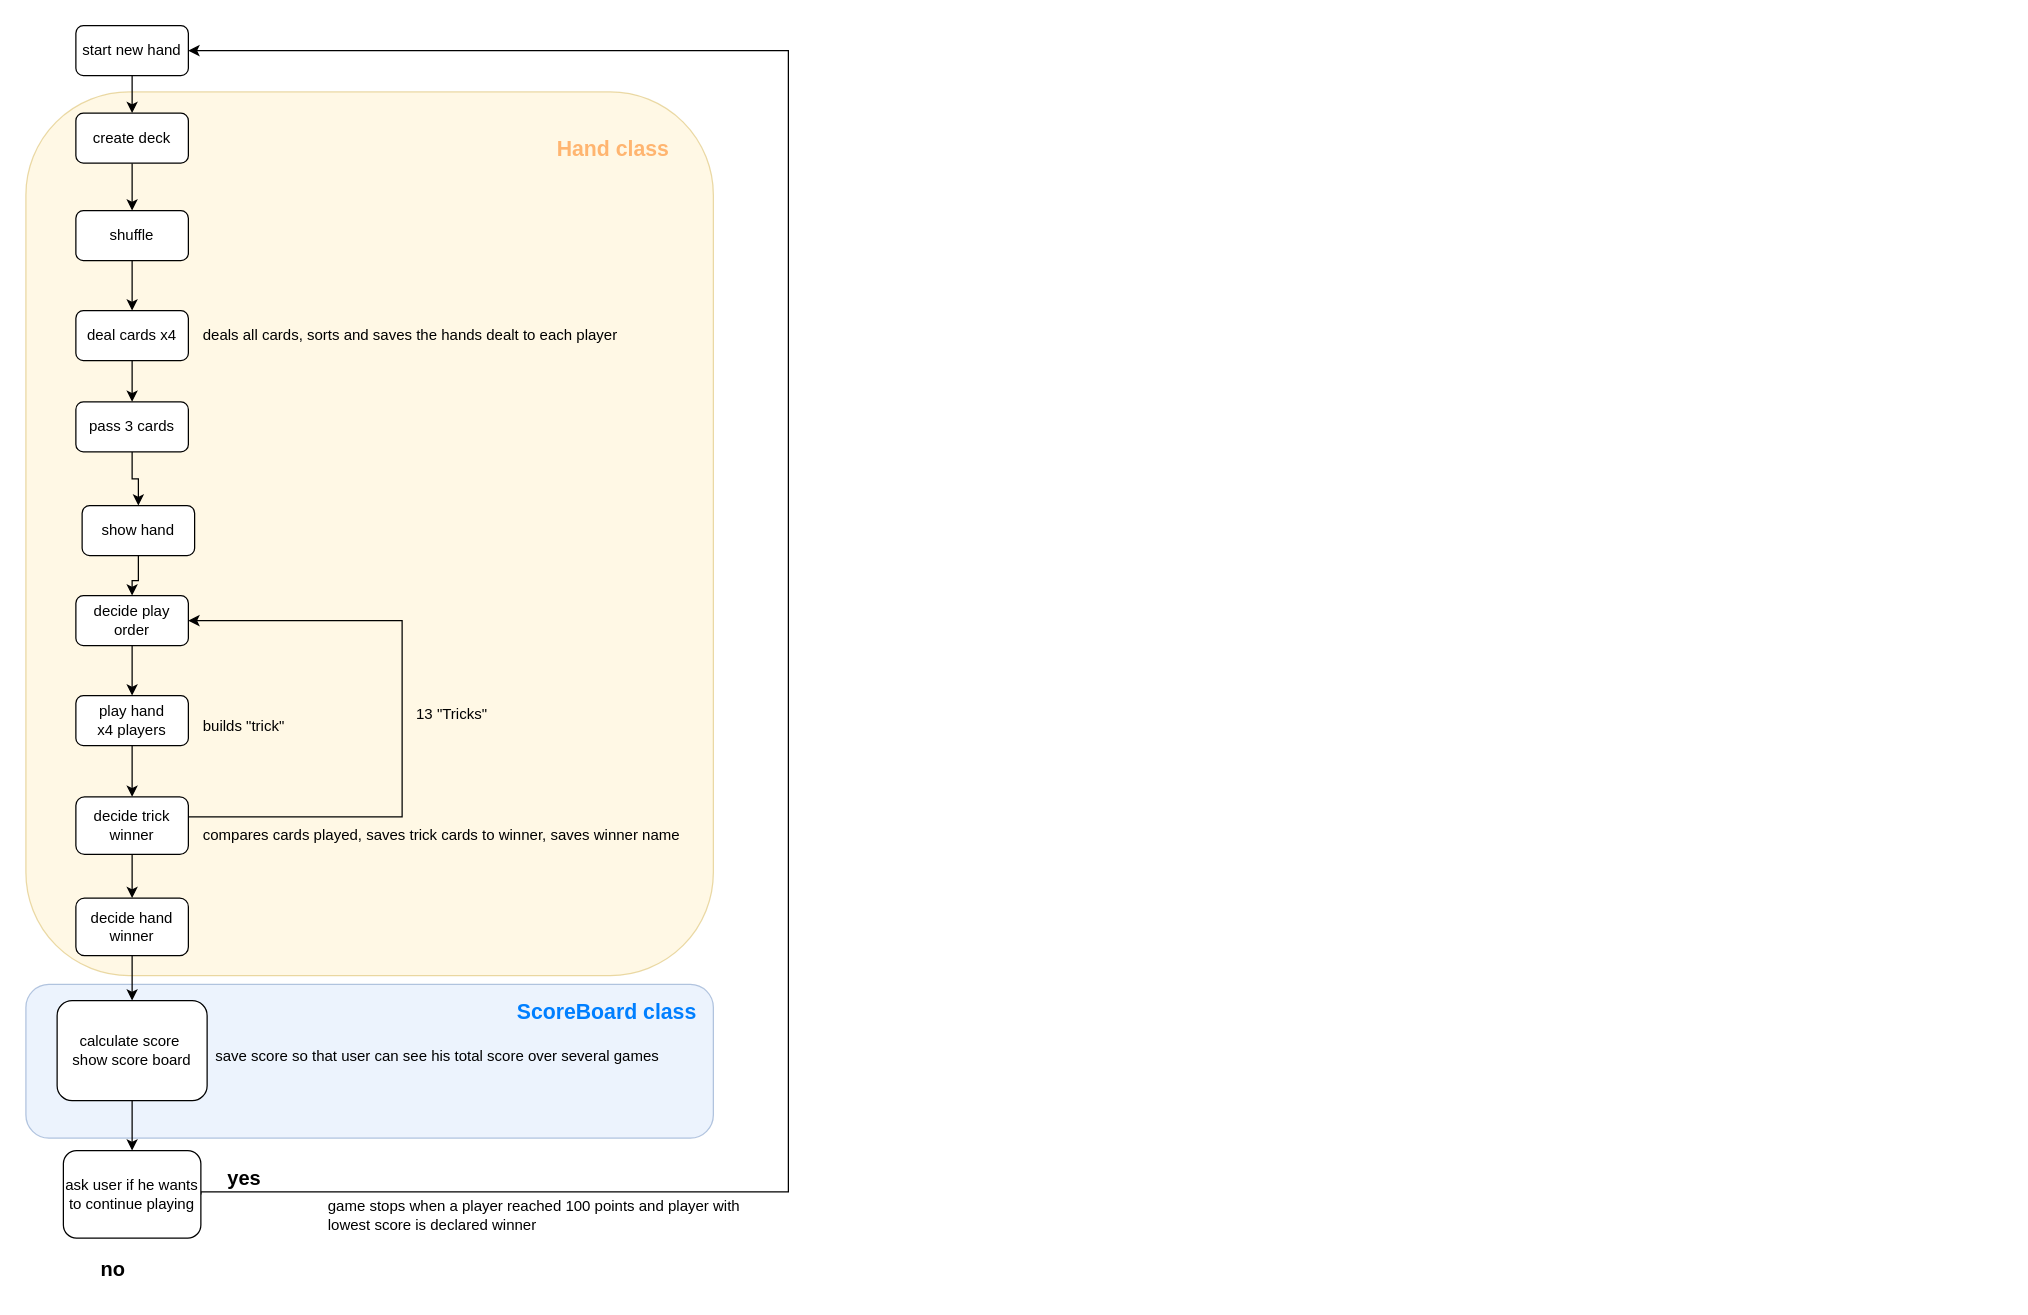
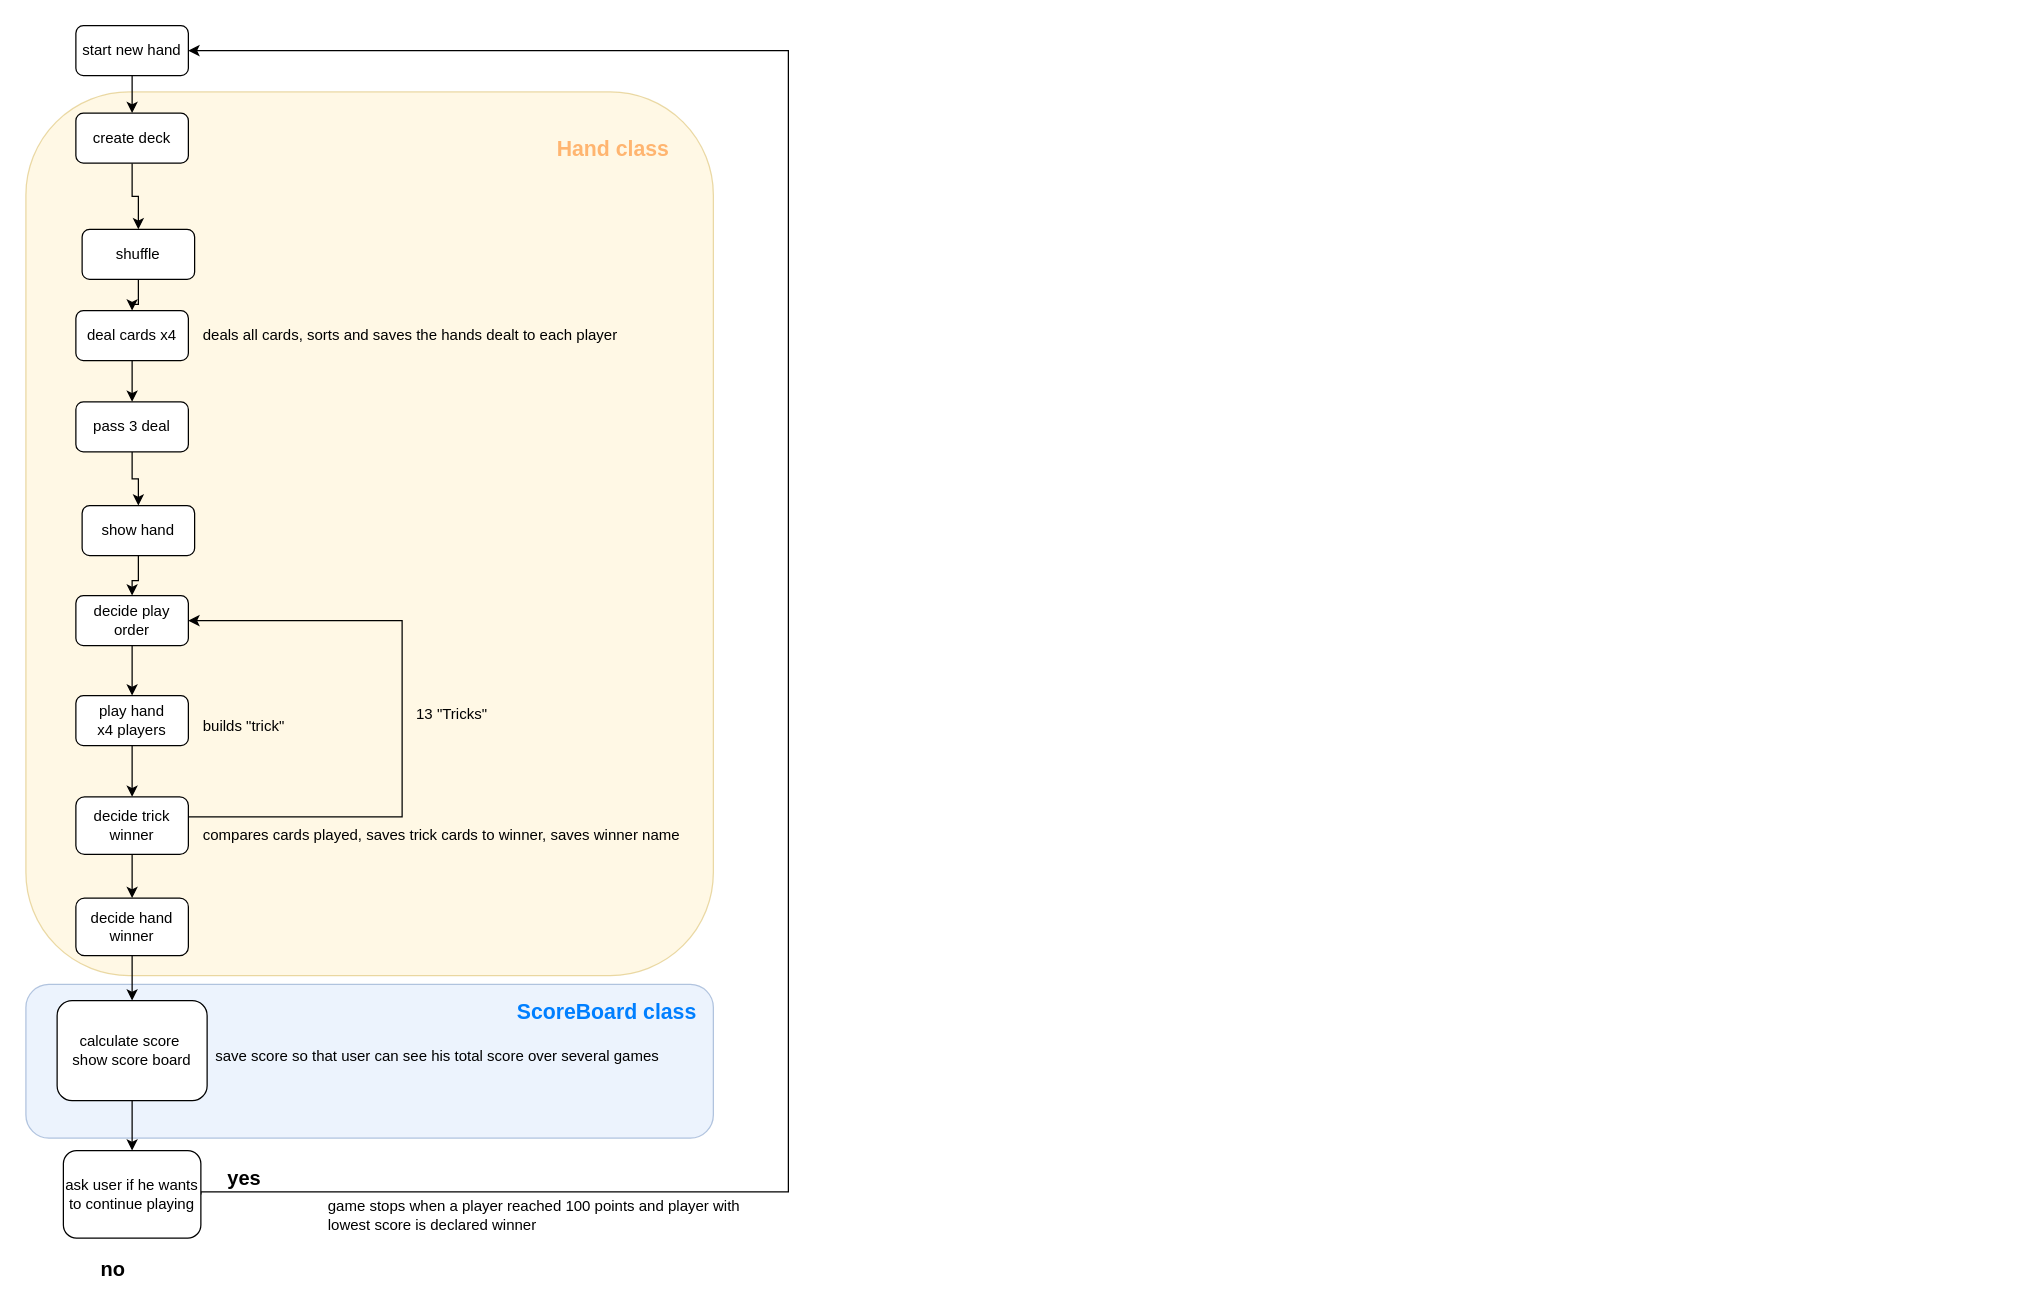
(132, 236) -> (138, 254)
(132, 427) -> (132, 427)
